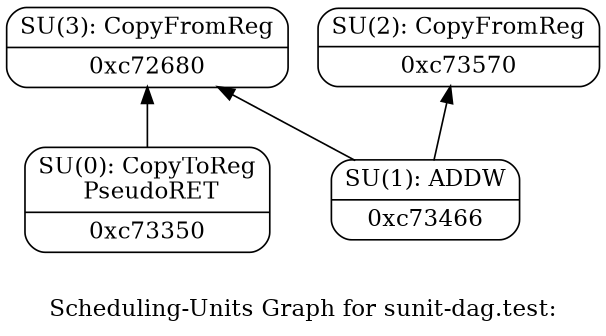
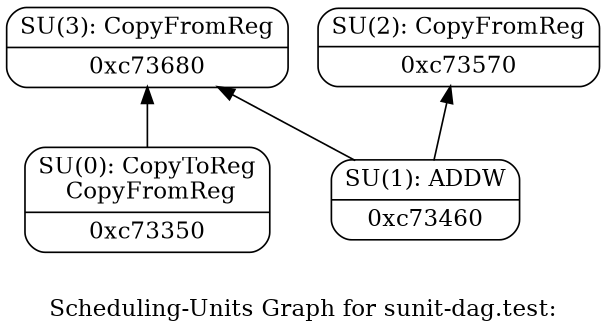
(147, 67) -> (147, 67)
(147, 192) -> (147, 192)
(425, 219) -> (425, 219)
